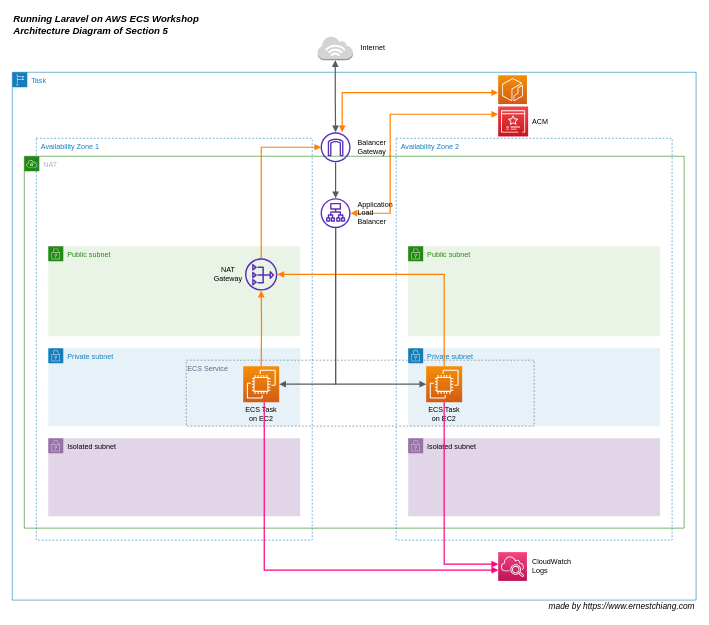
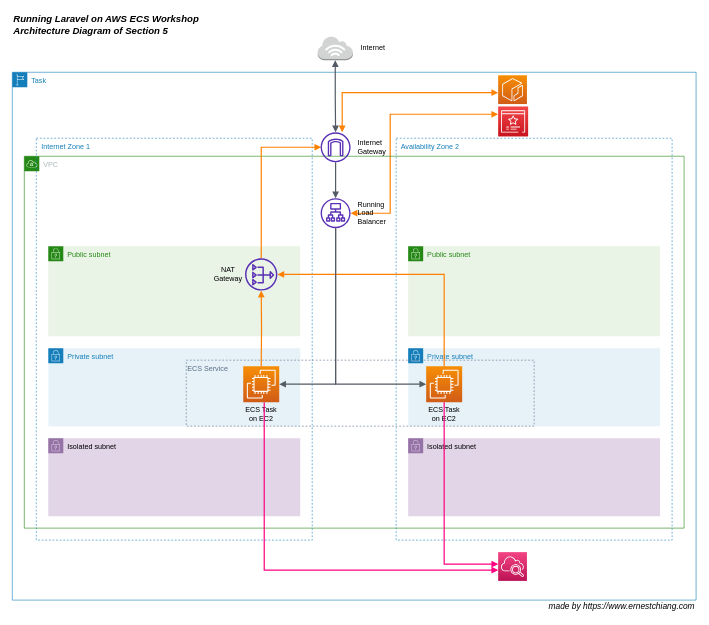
(543, 122) -> none
(69, 146) -> (66, 146)
(369, 147) -> (369, 147)
(50, 165) -> (50, 165)
(369, 213) -> (369, 213)
(560, 567) -> none
